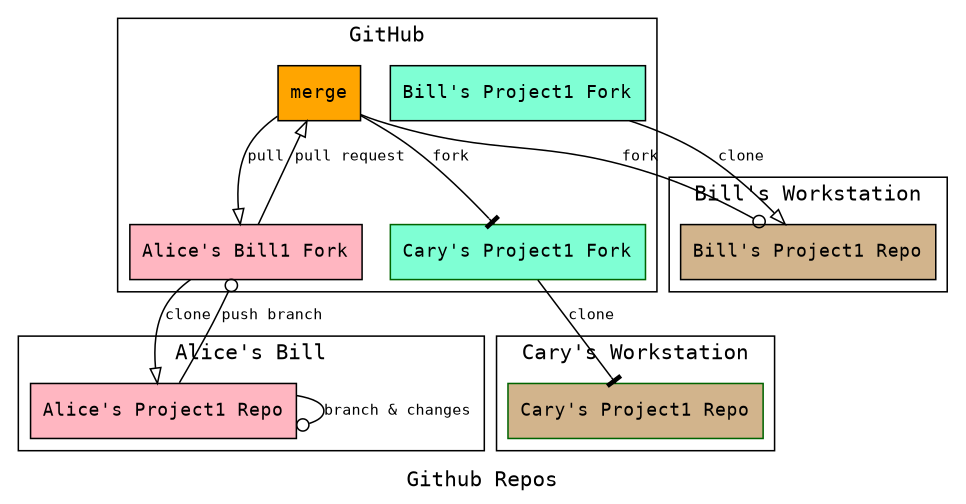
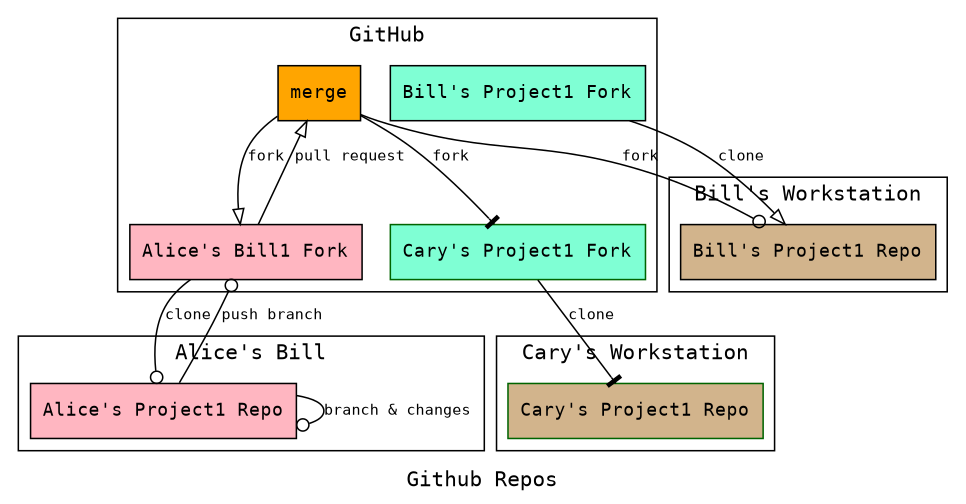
(267, 157) -> (267, 157)
(160, 318) -> (160, 320)
